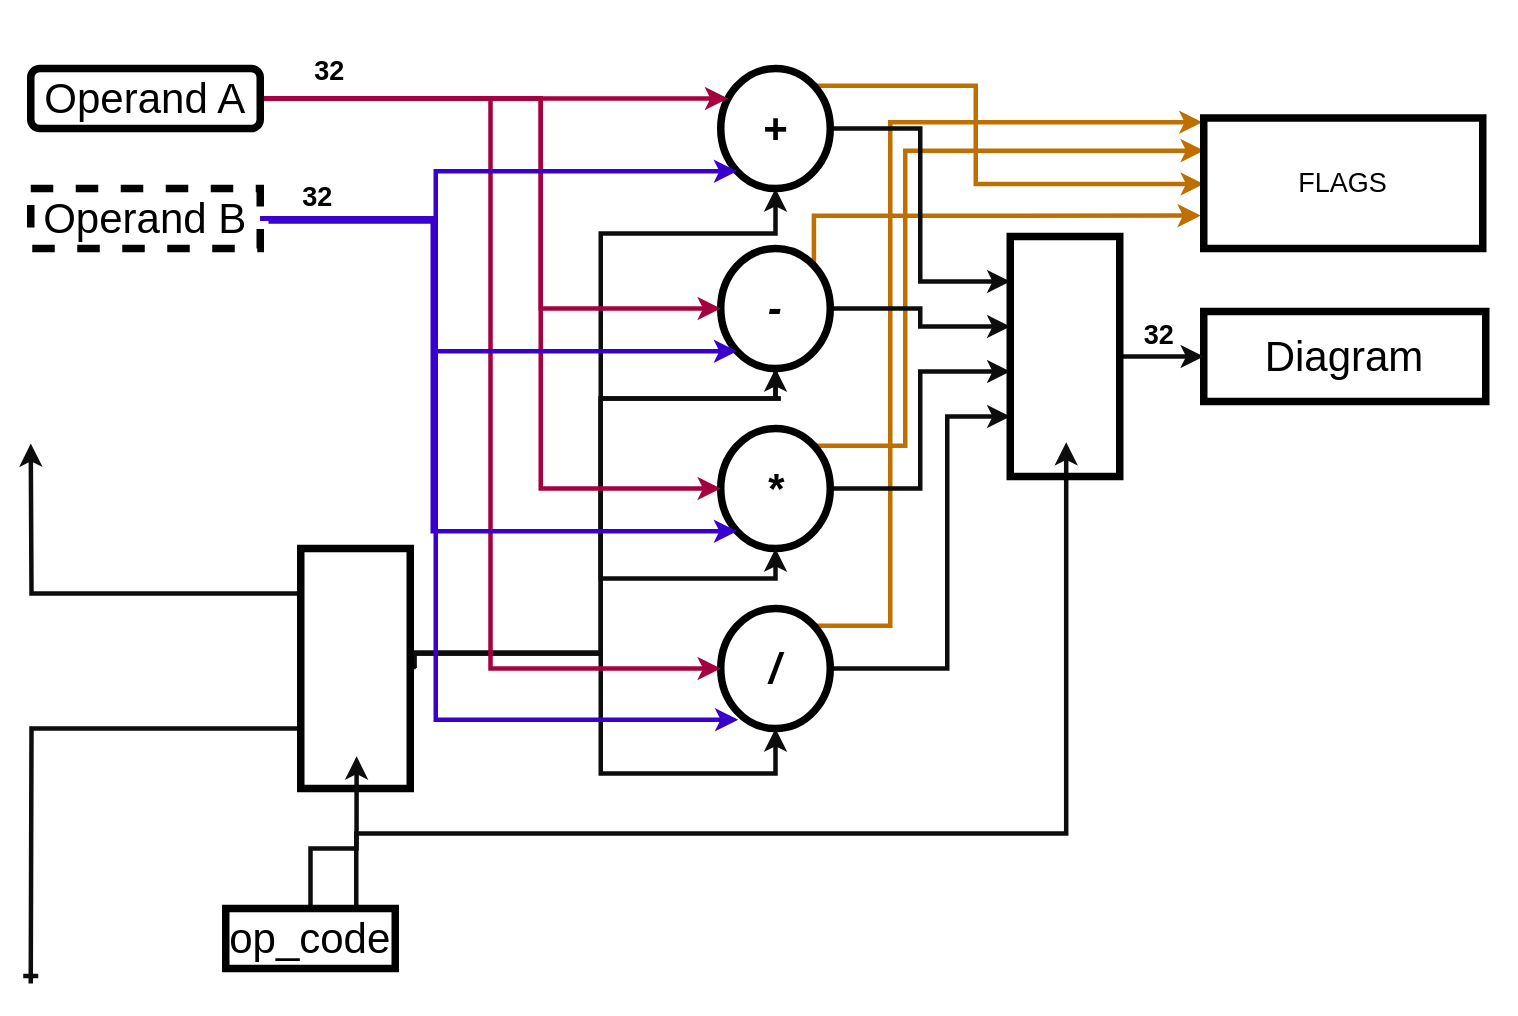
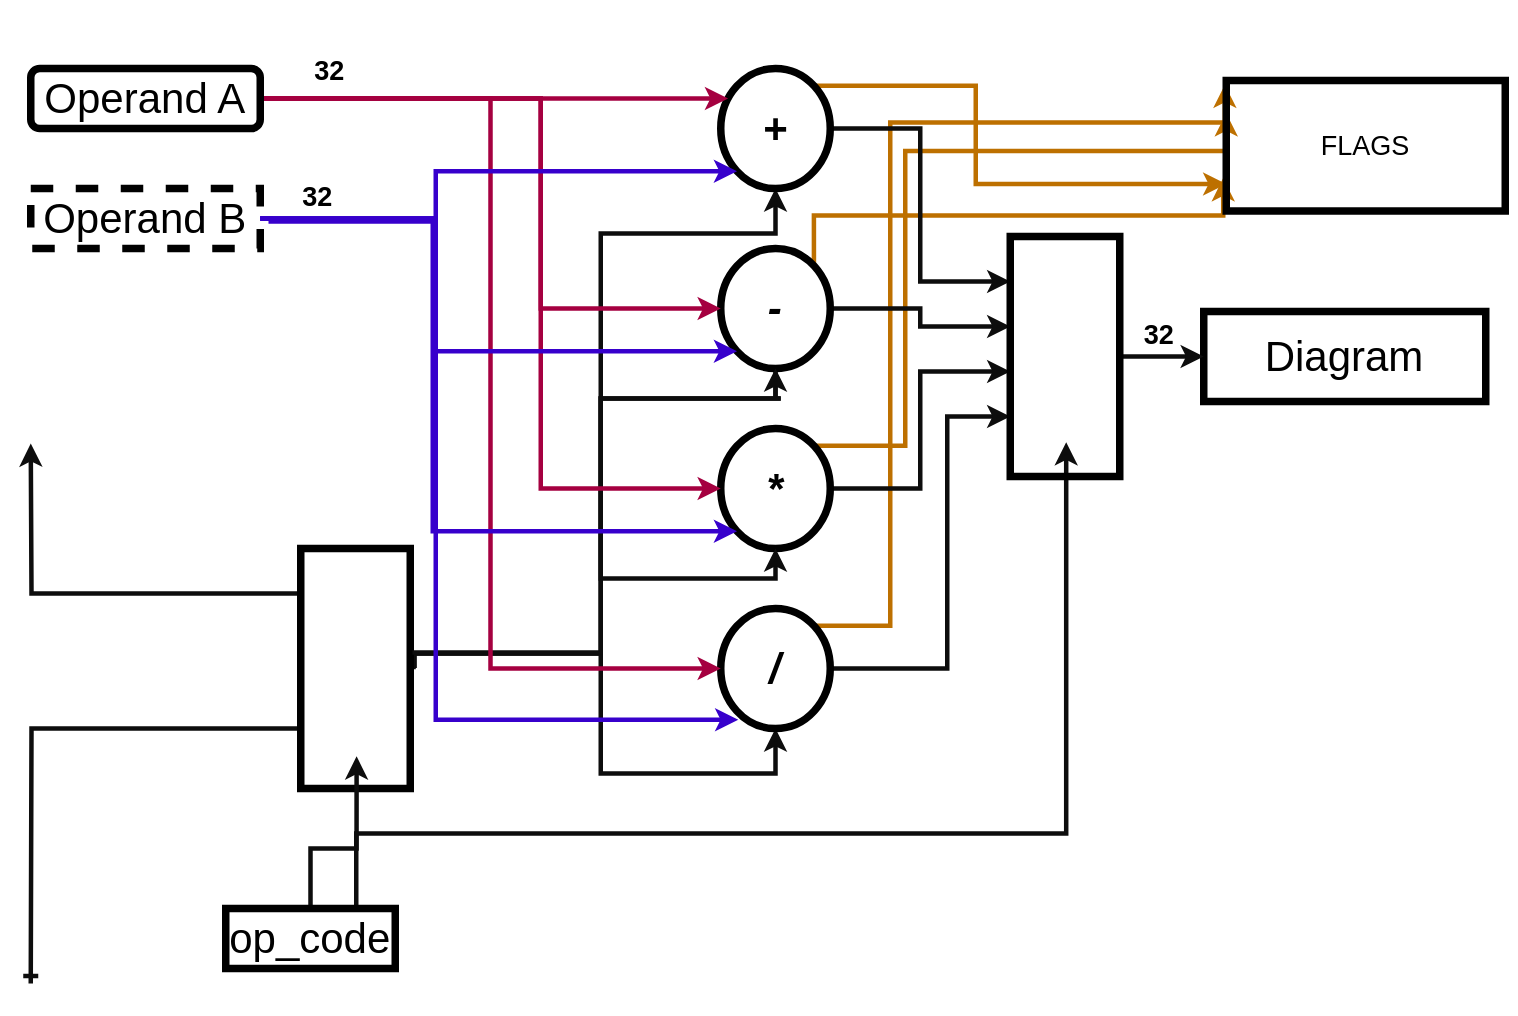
(1343, 183) -> (1366, 146)
